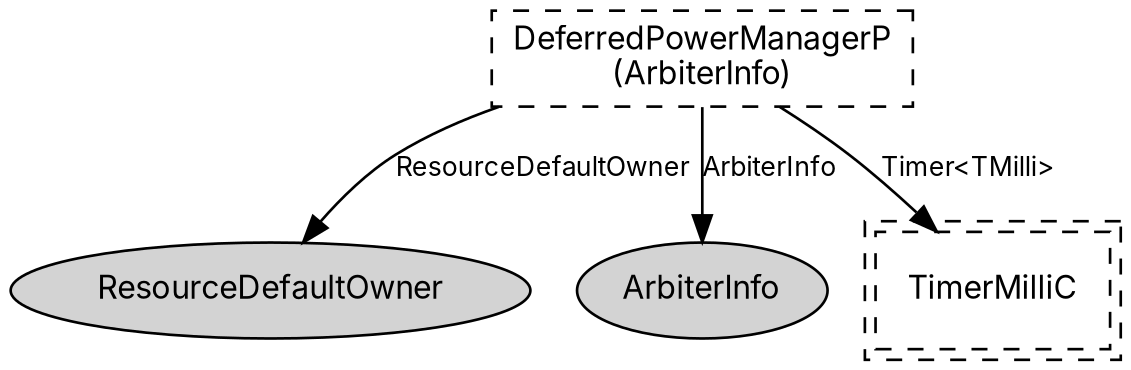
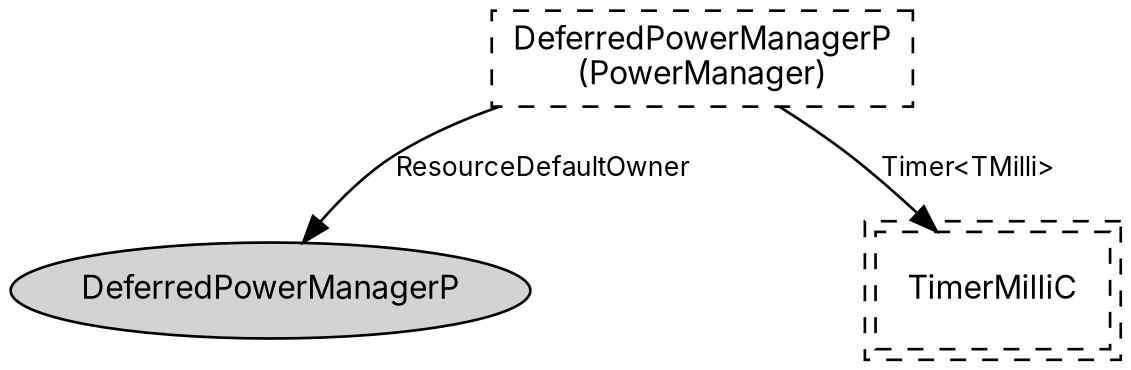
(702, 59) -> (702, 59)
(271, 291) -> (271, 291)
(702, 291) -> none
